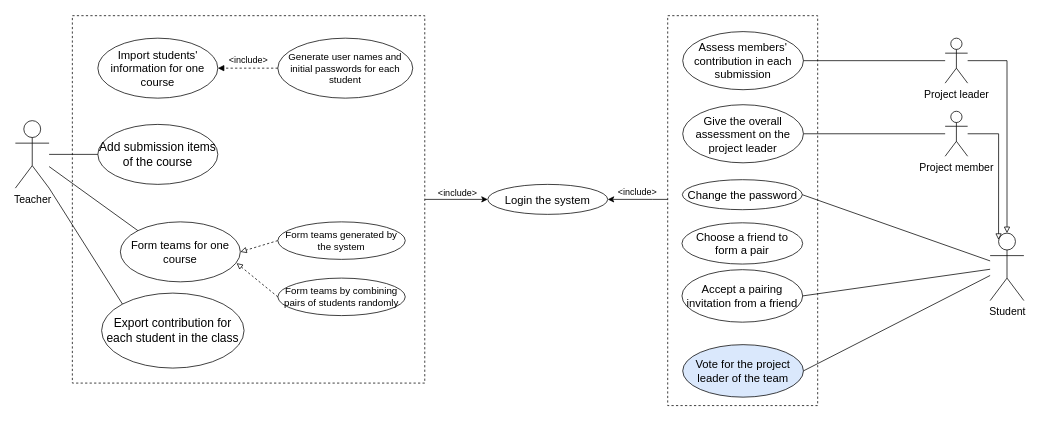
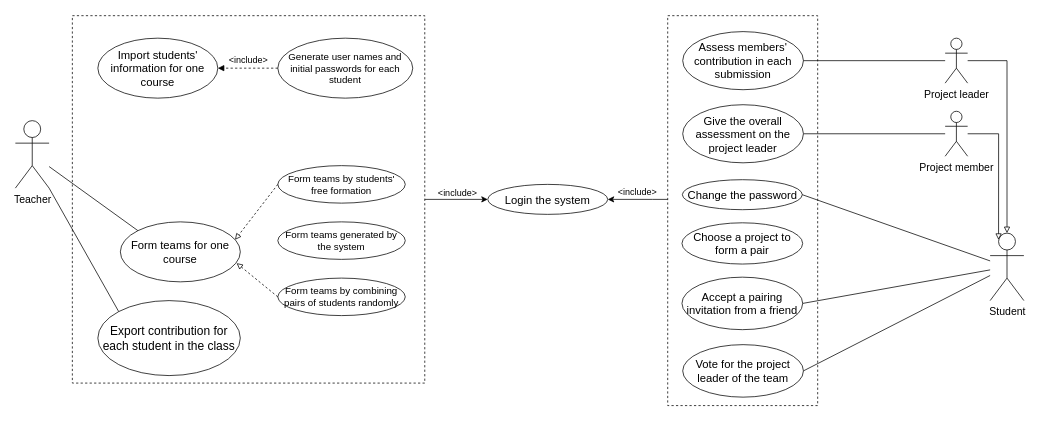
(74, 154) -> none
(158, 154) -> none
none -> (342, 184)
none -> (259, 209)
(743, 243) -> (743, 243)
(263, 245) -> none
(743, 296) -> (743, 303)
(173, 330) -> (169, 338)
(743, 371) -> (743, 371)
